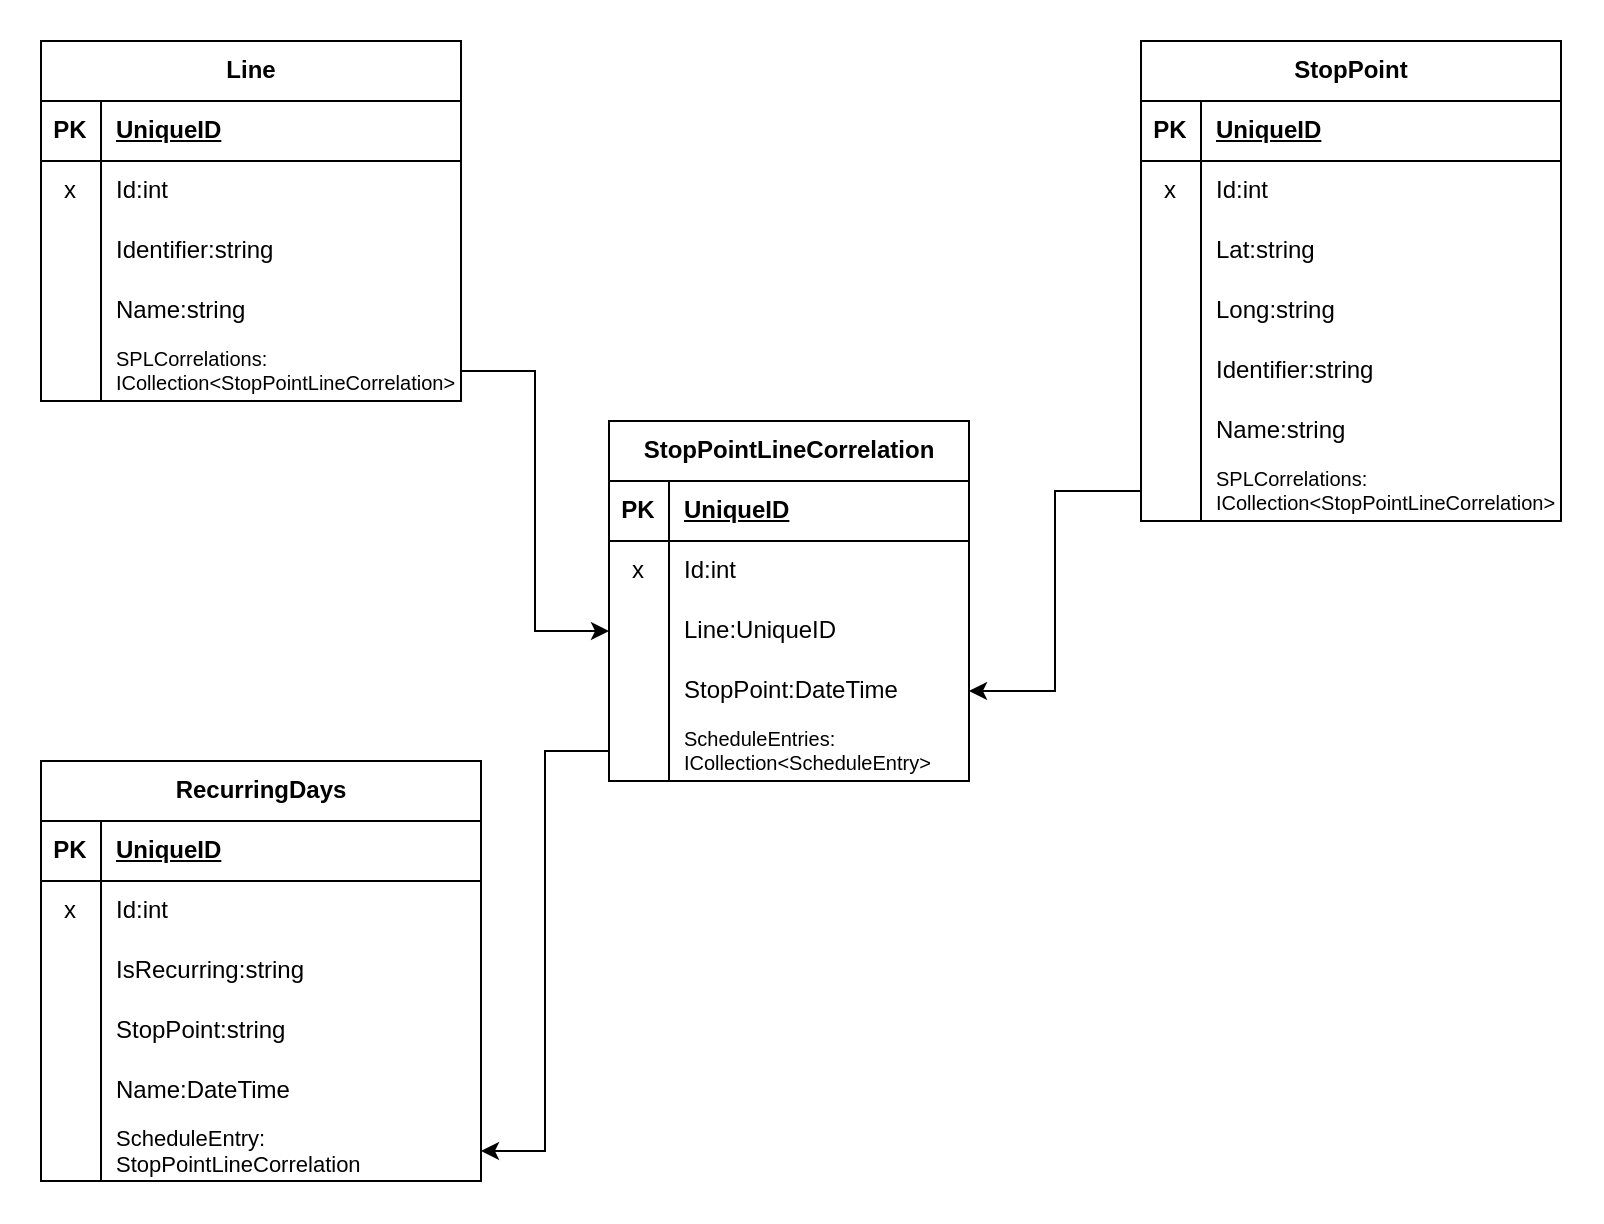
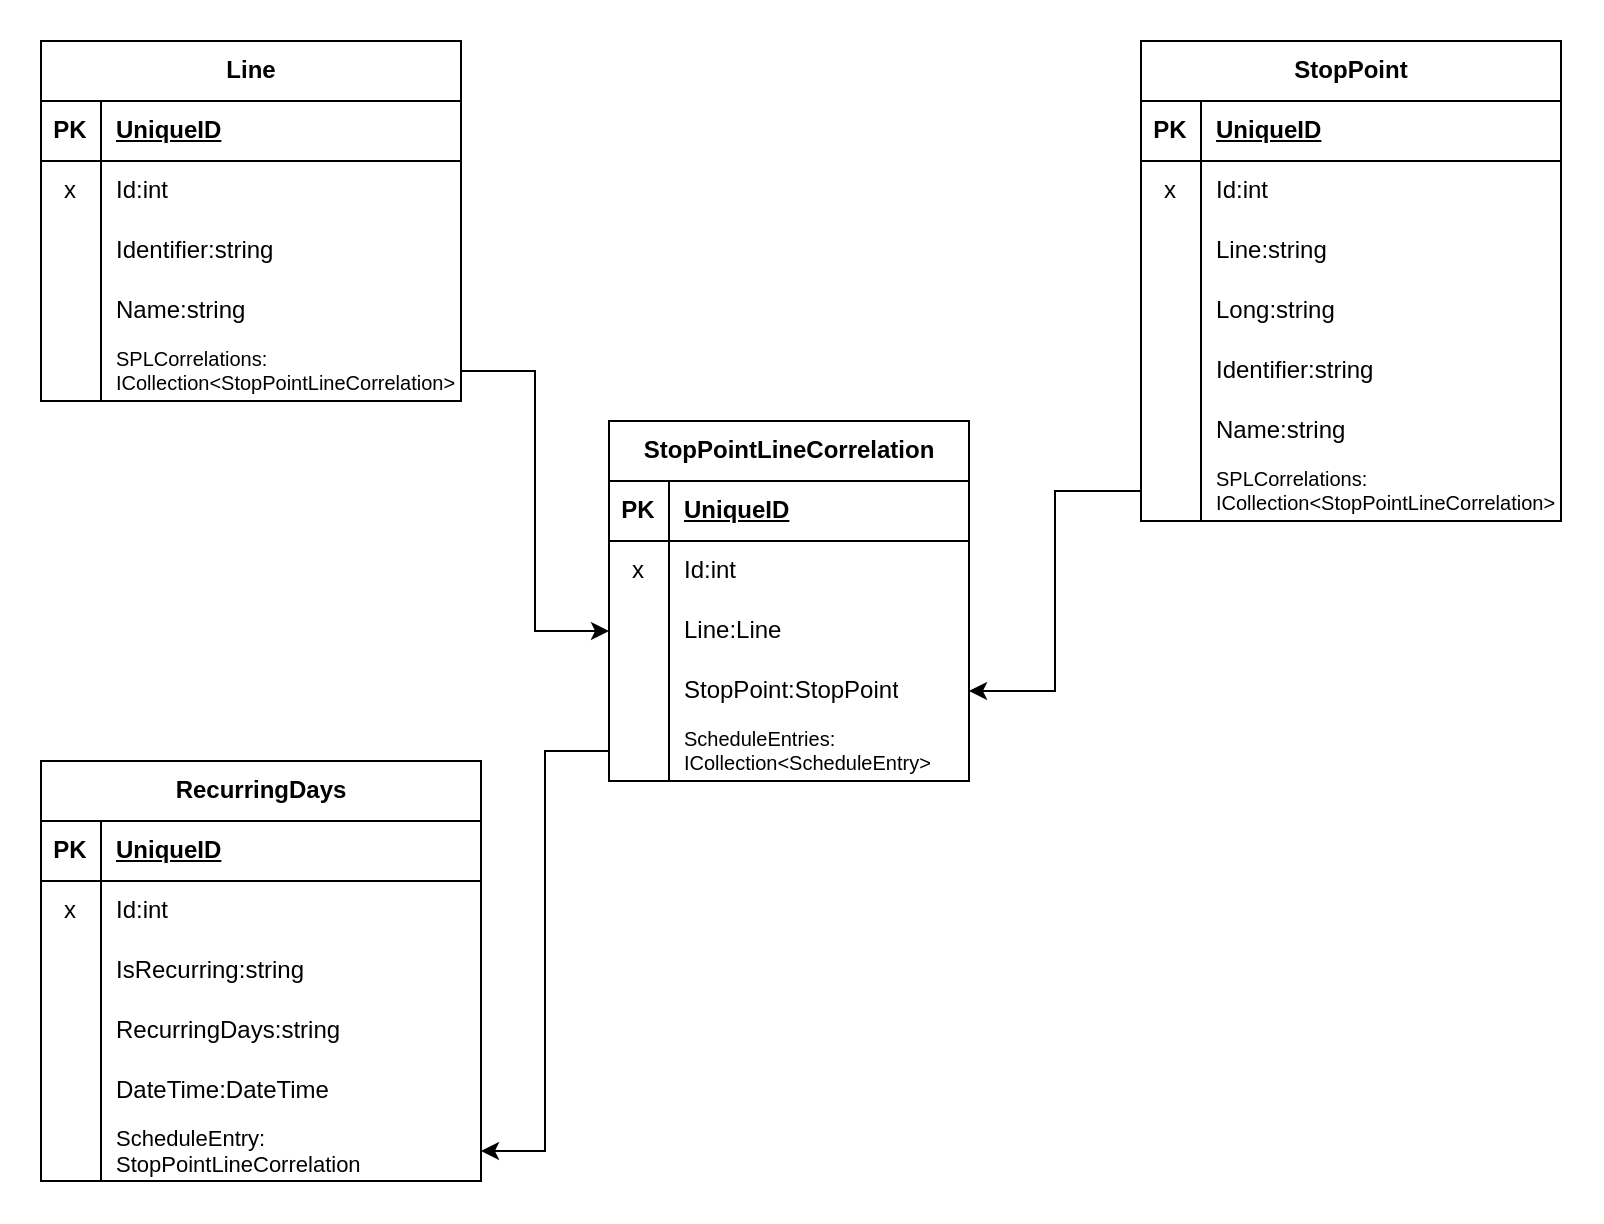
(1278, 251) -> (1282, 251)
(763, 631) -> (736, 631)
(797, 691) -> (803, 691)
(215, 1031) -> (242, 1031)
(198, 1091) -> (222, 1091)
